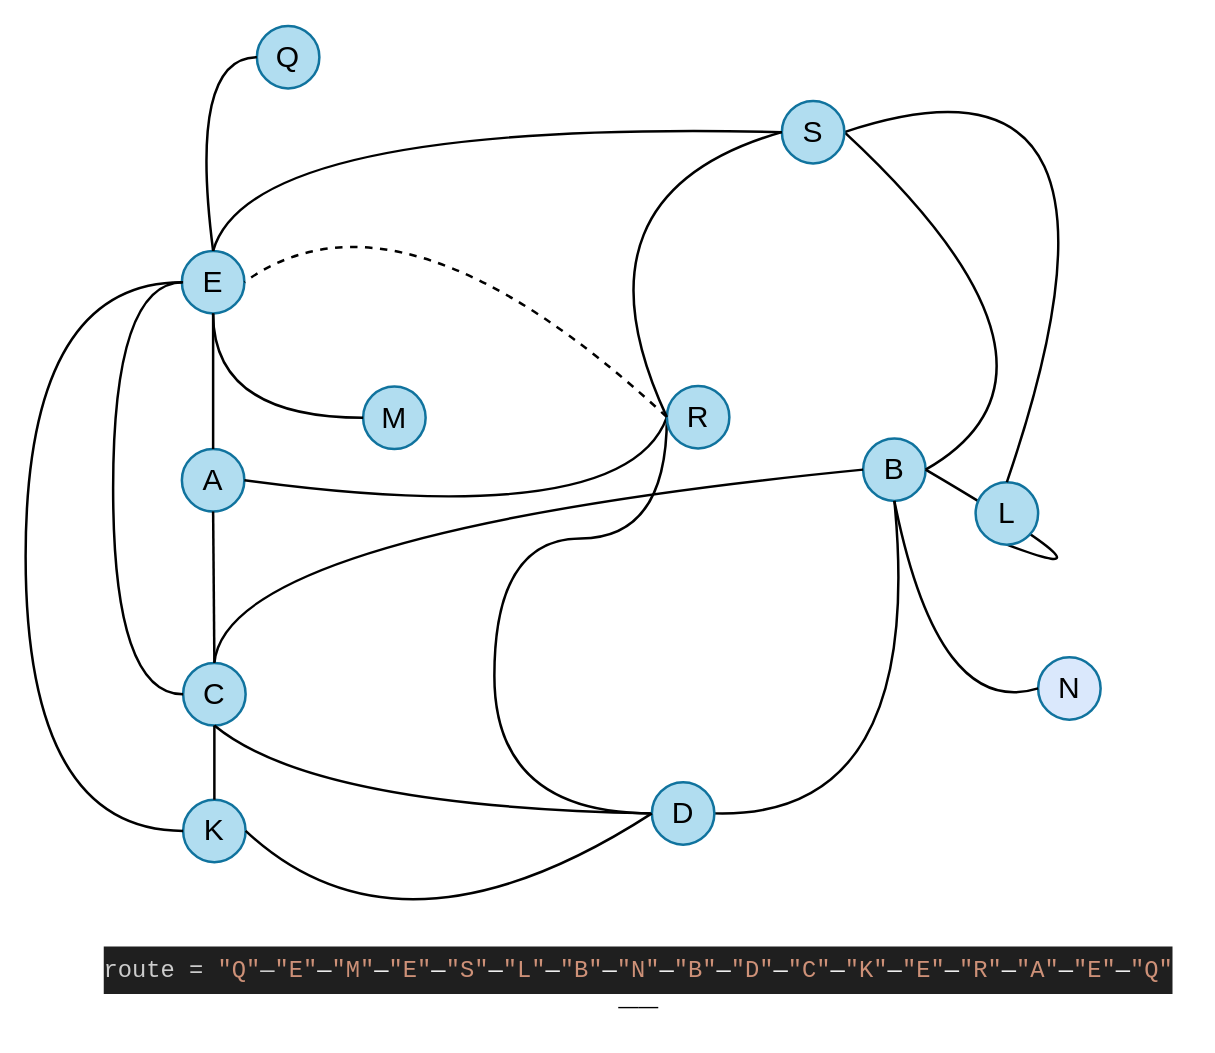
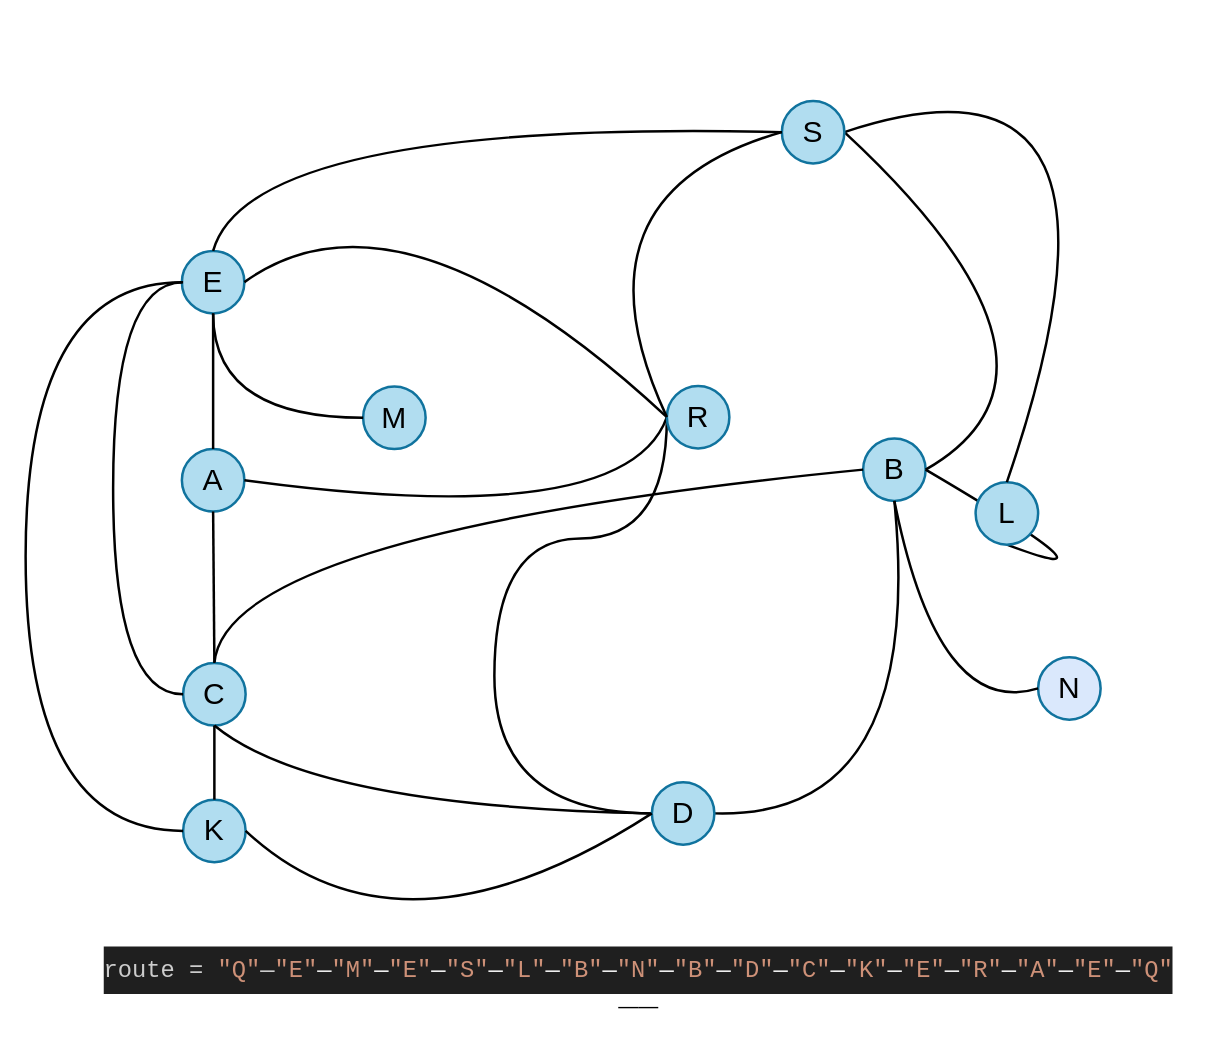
(288, 57) -> none
(207, 141) -> none
(471, 276) -> (471, 276)
